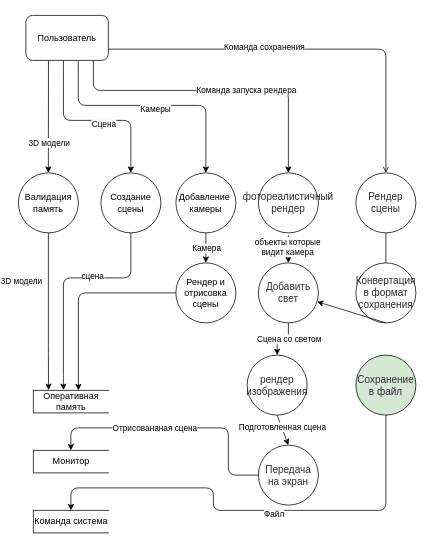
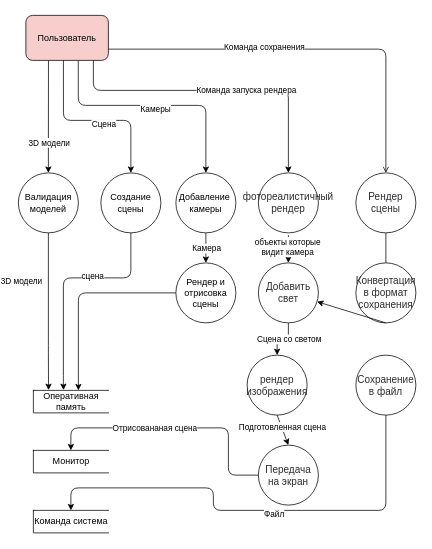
(67, 38) -> (67, 38)
(48, 203) -> (48, 203)
(386, 385) -> (386, 385)
